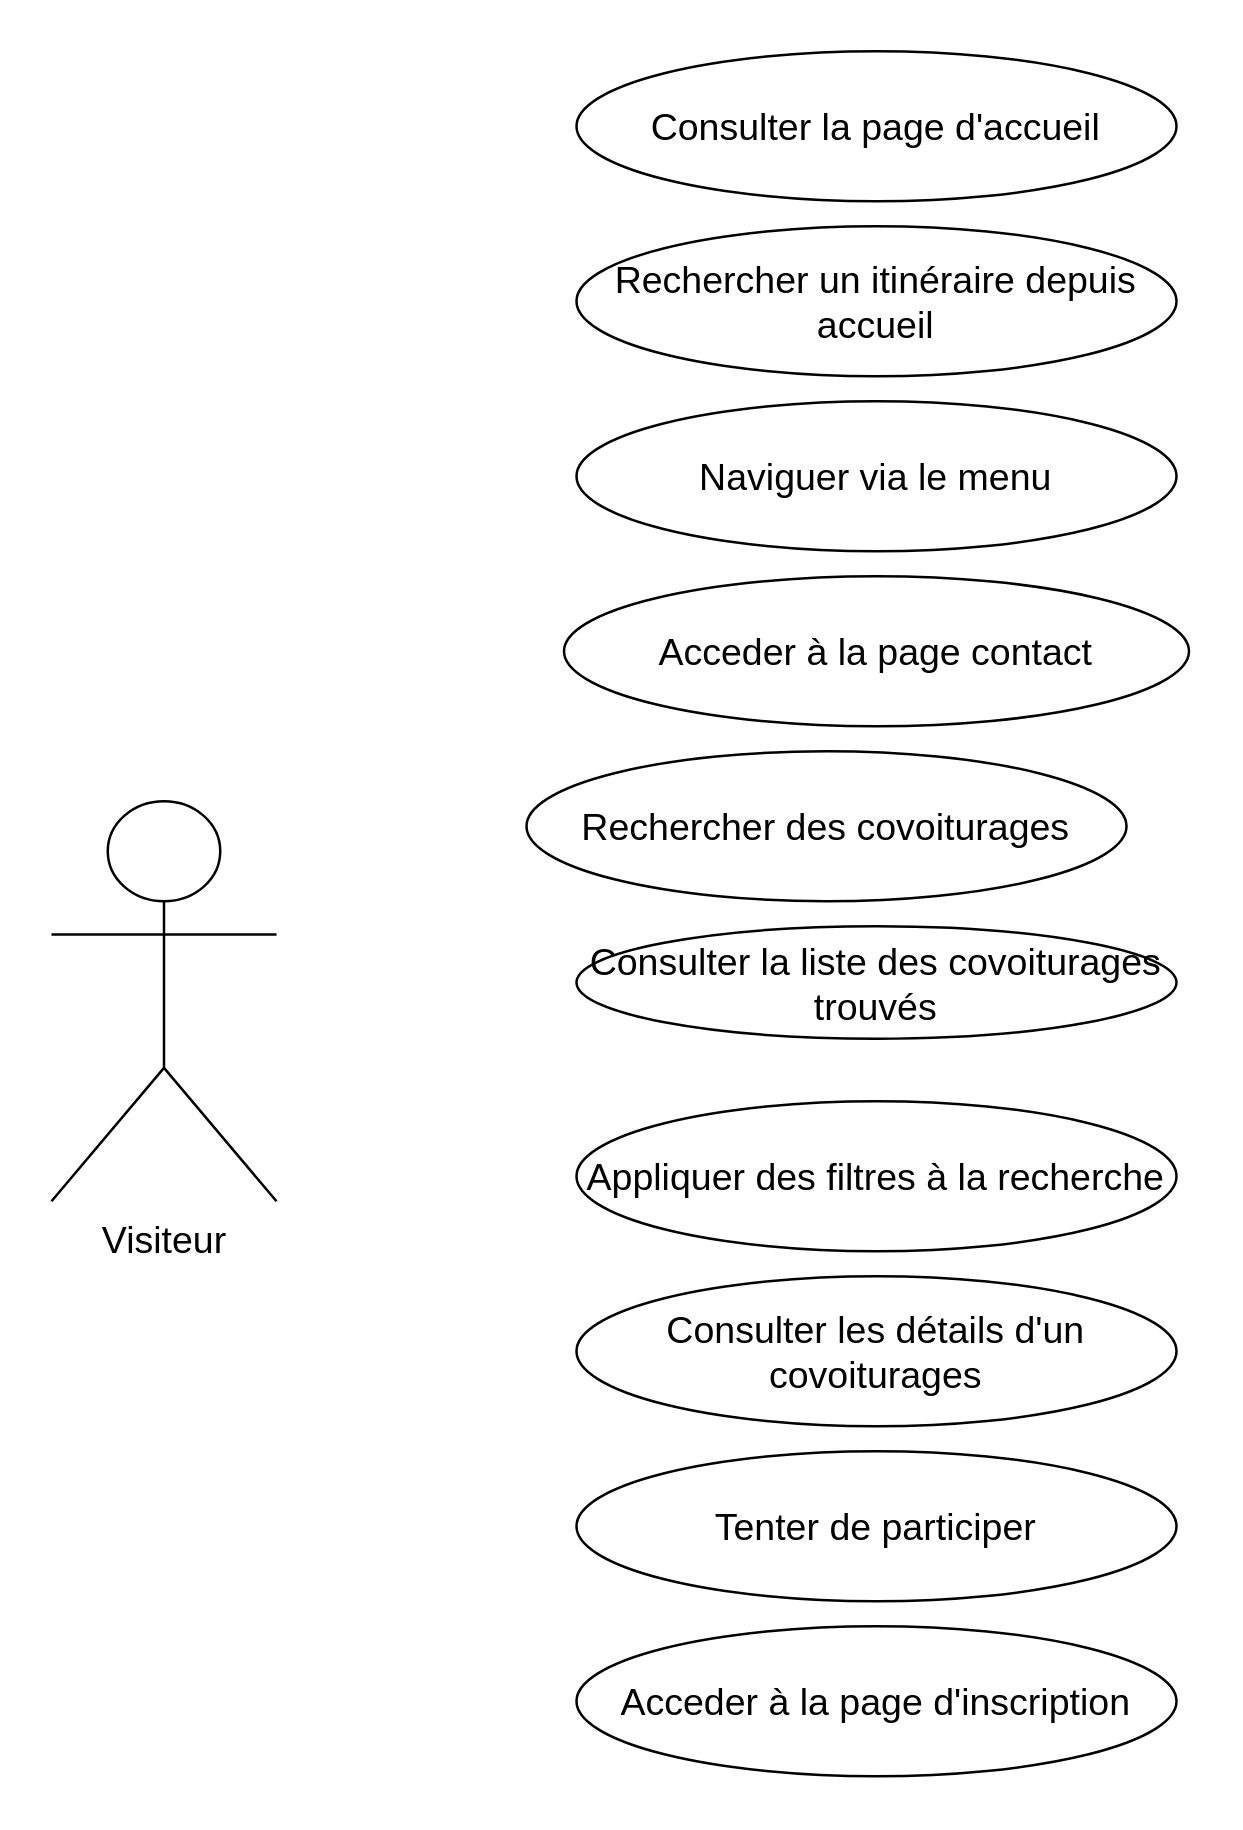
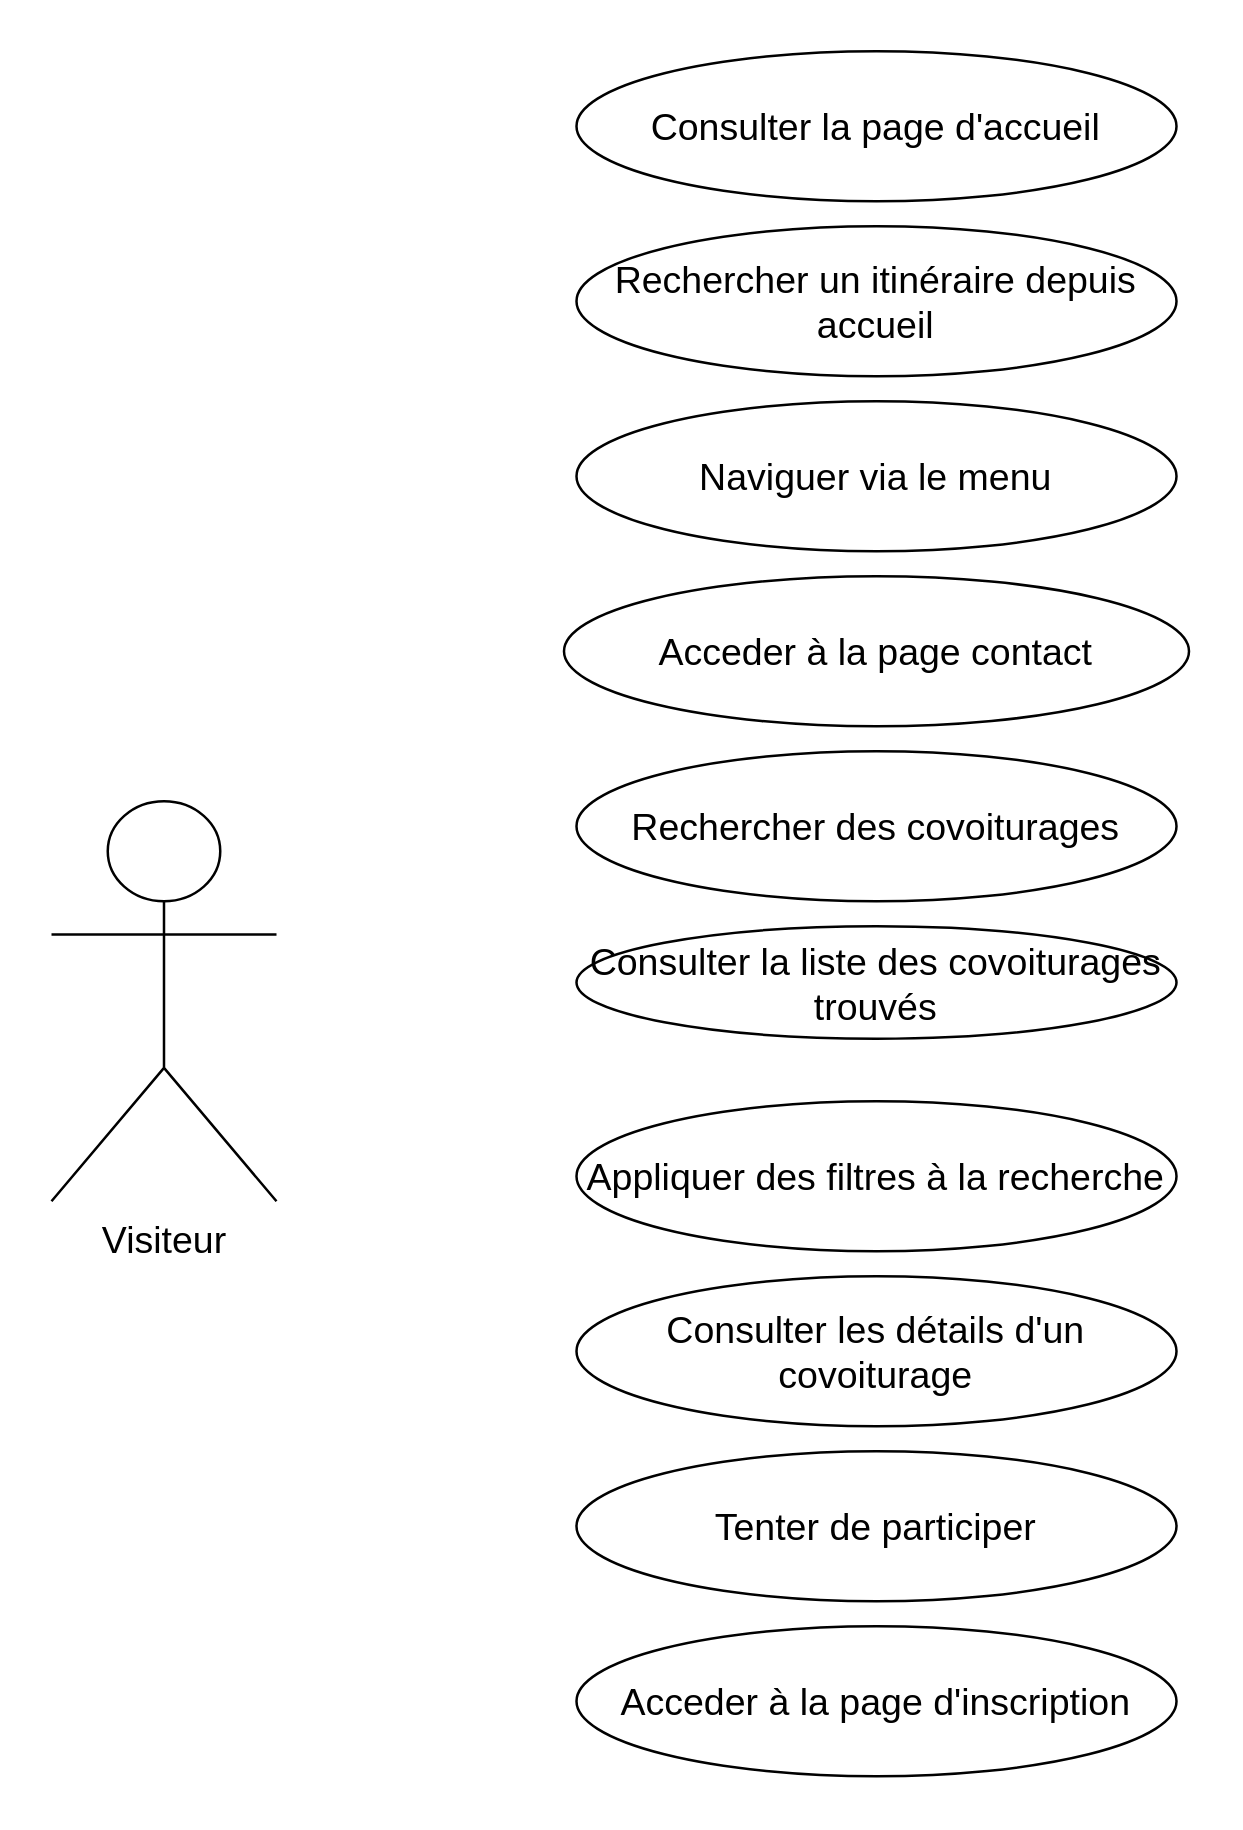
(826, 826) -> (876, 826)
(876, 1351) -> (876, 1351)
